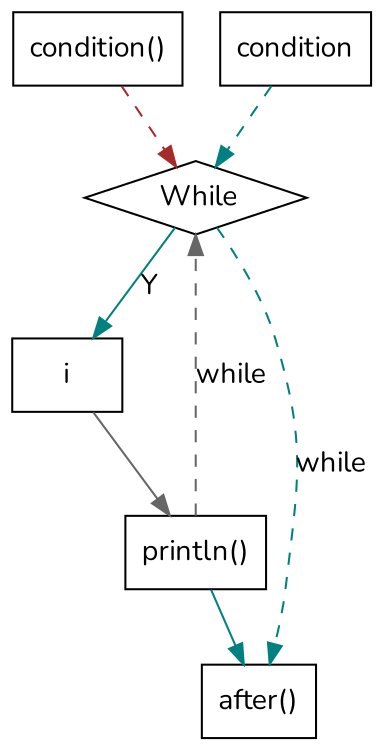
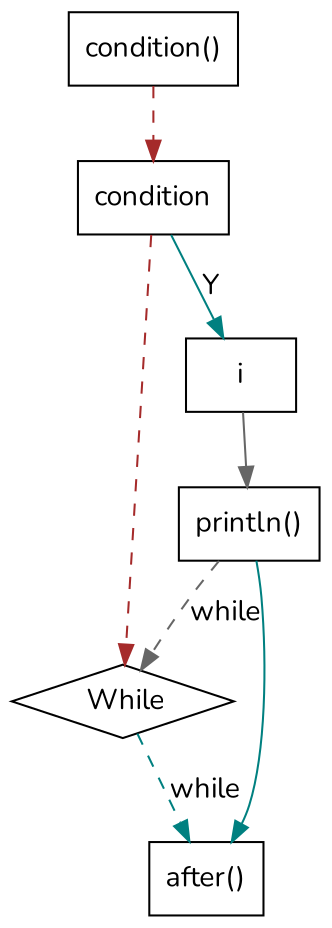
(143, 118) -> (153, 113)
(249, 118) -> (139, 440)
(140, 274) -> (192, 277)
